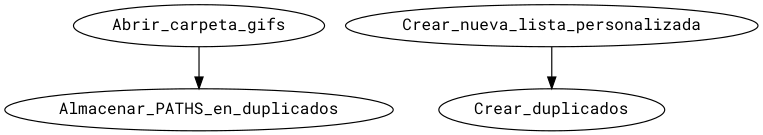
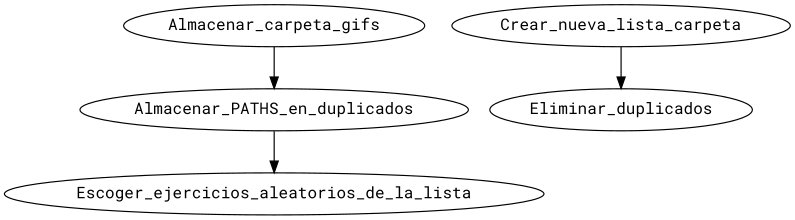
(199, 26) -> (274, 26)
(552, 26) -> (621, 26)
(552, 110) -> (621, 110)
none -> (274, 194)
